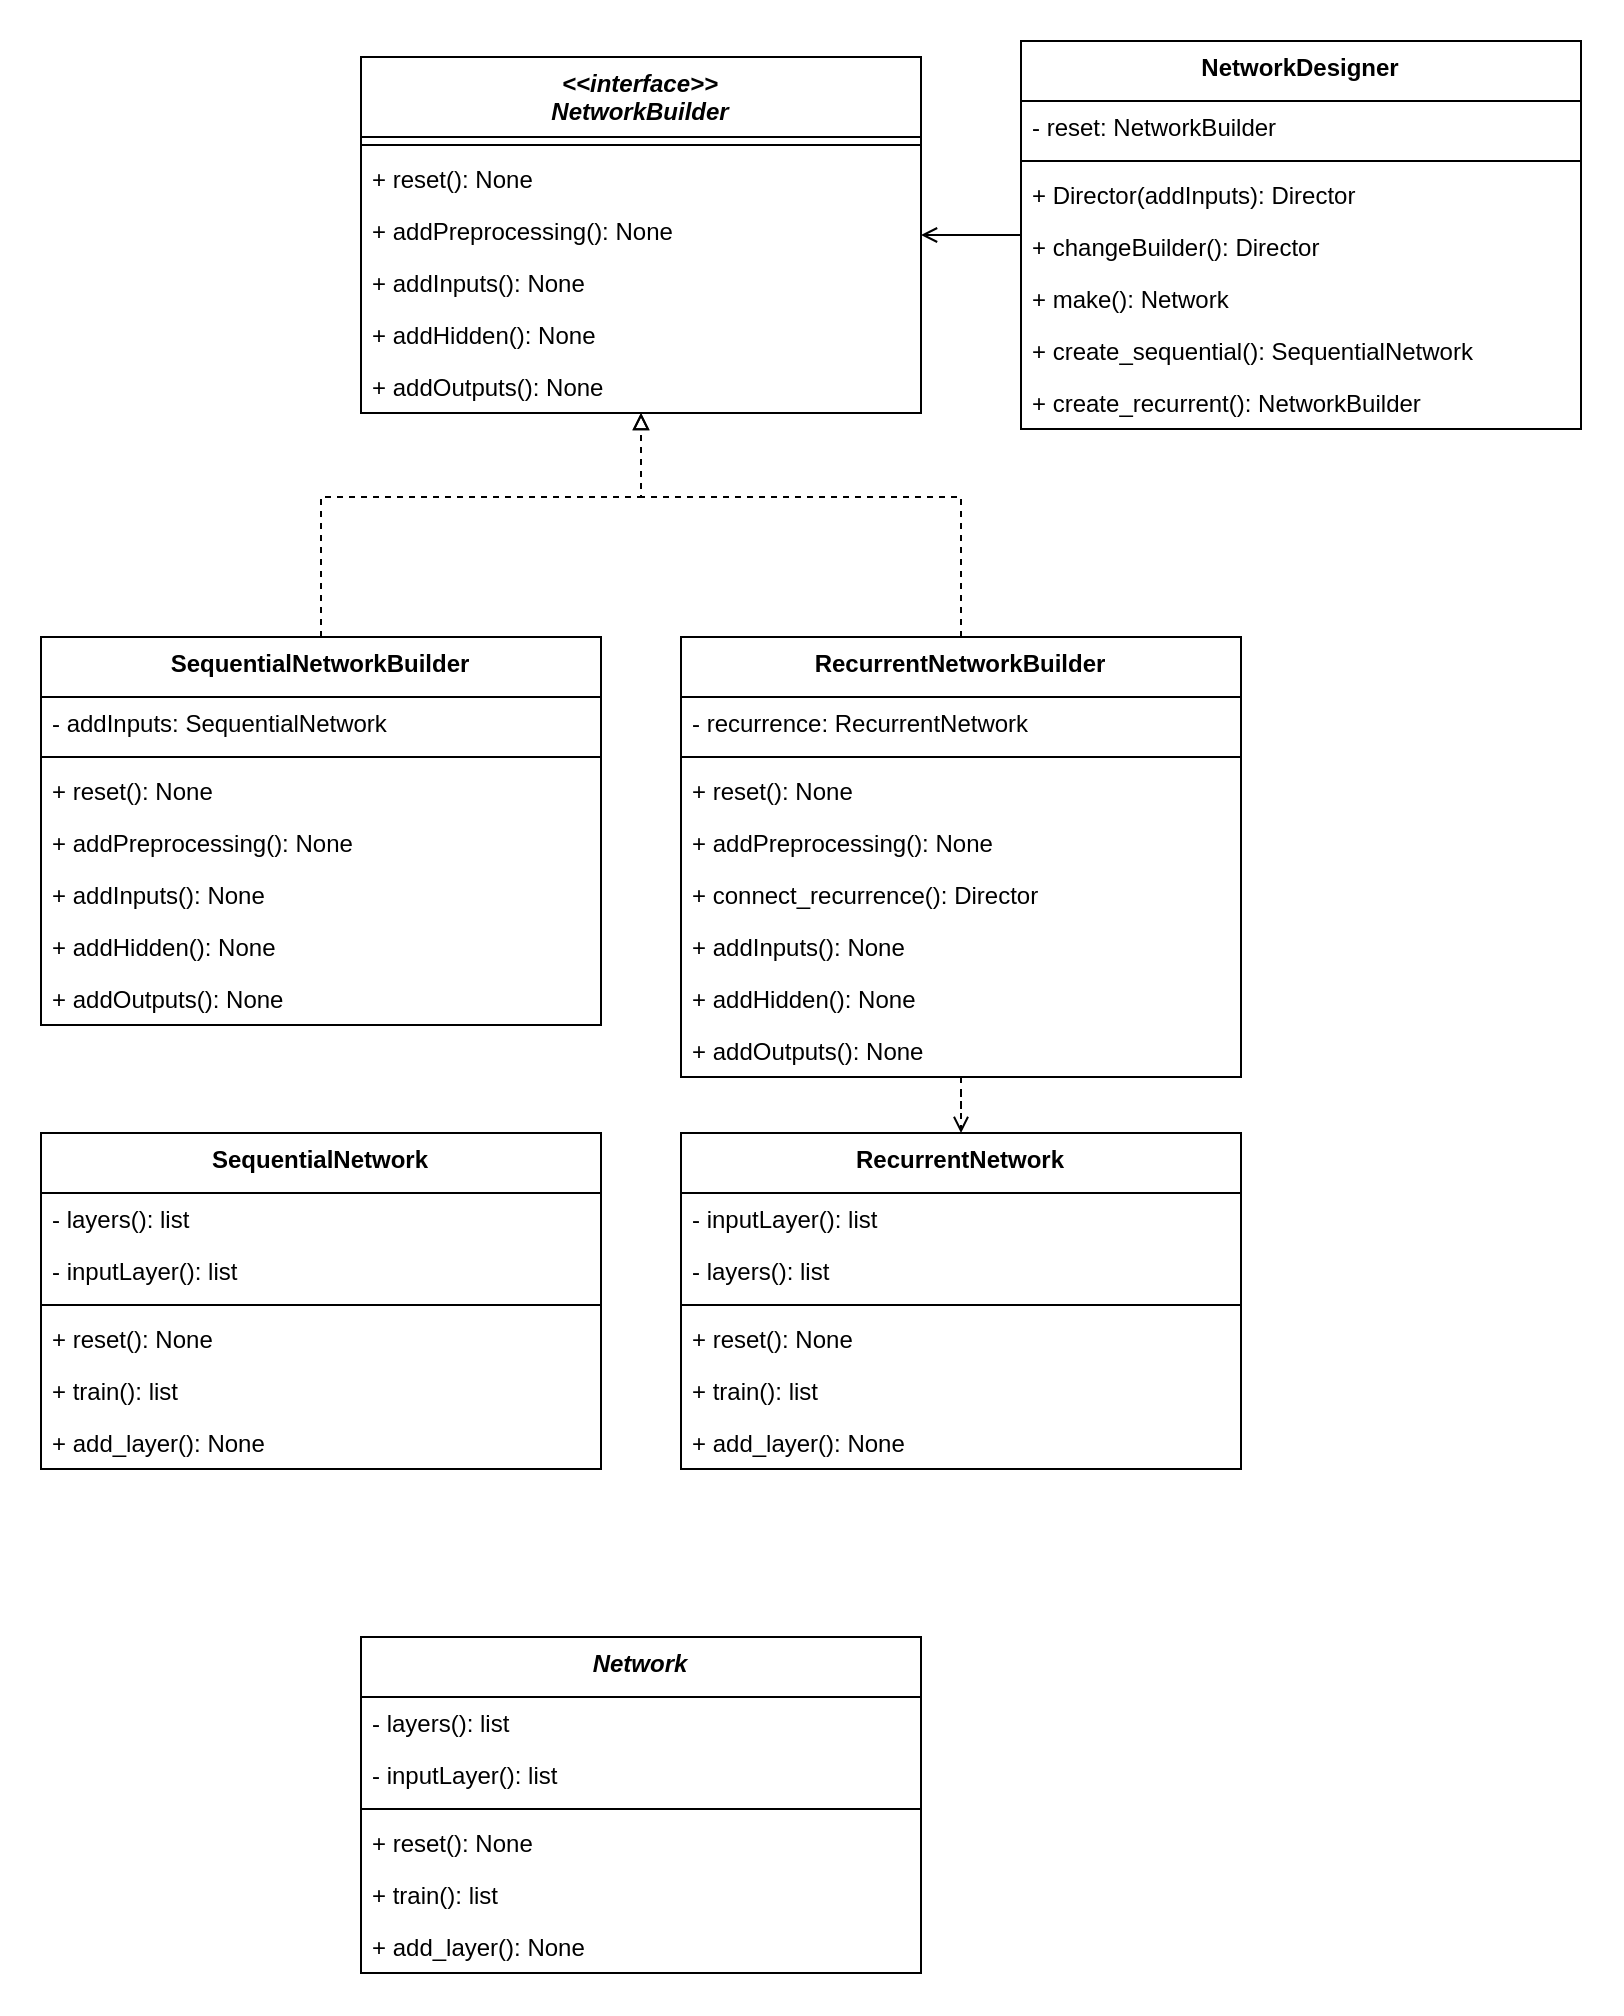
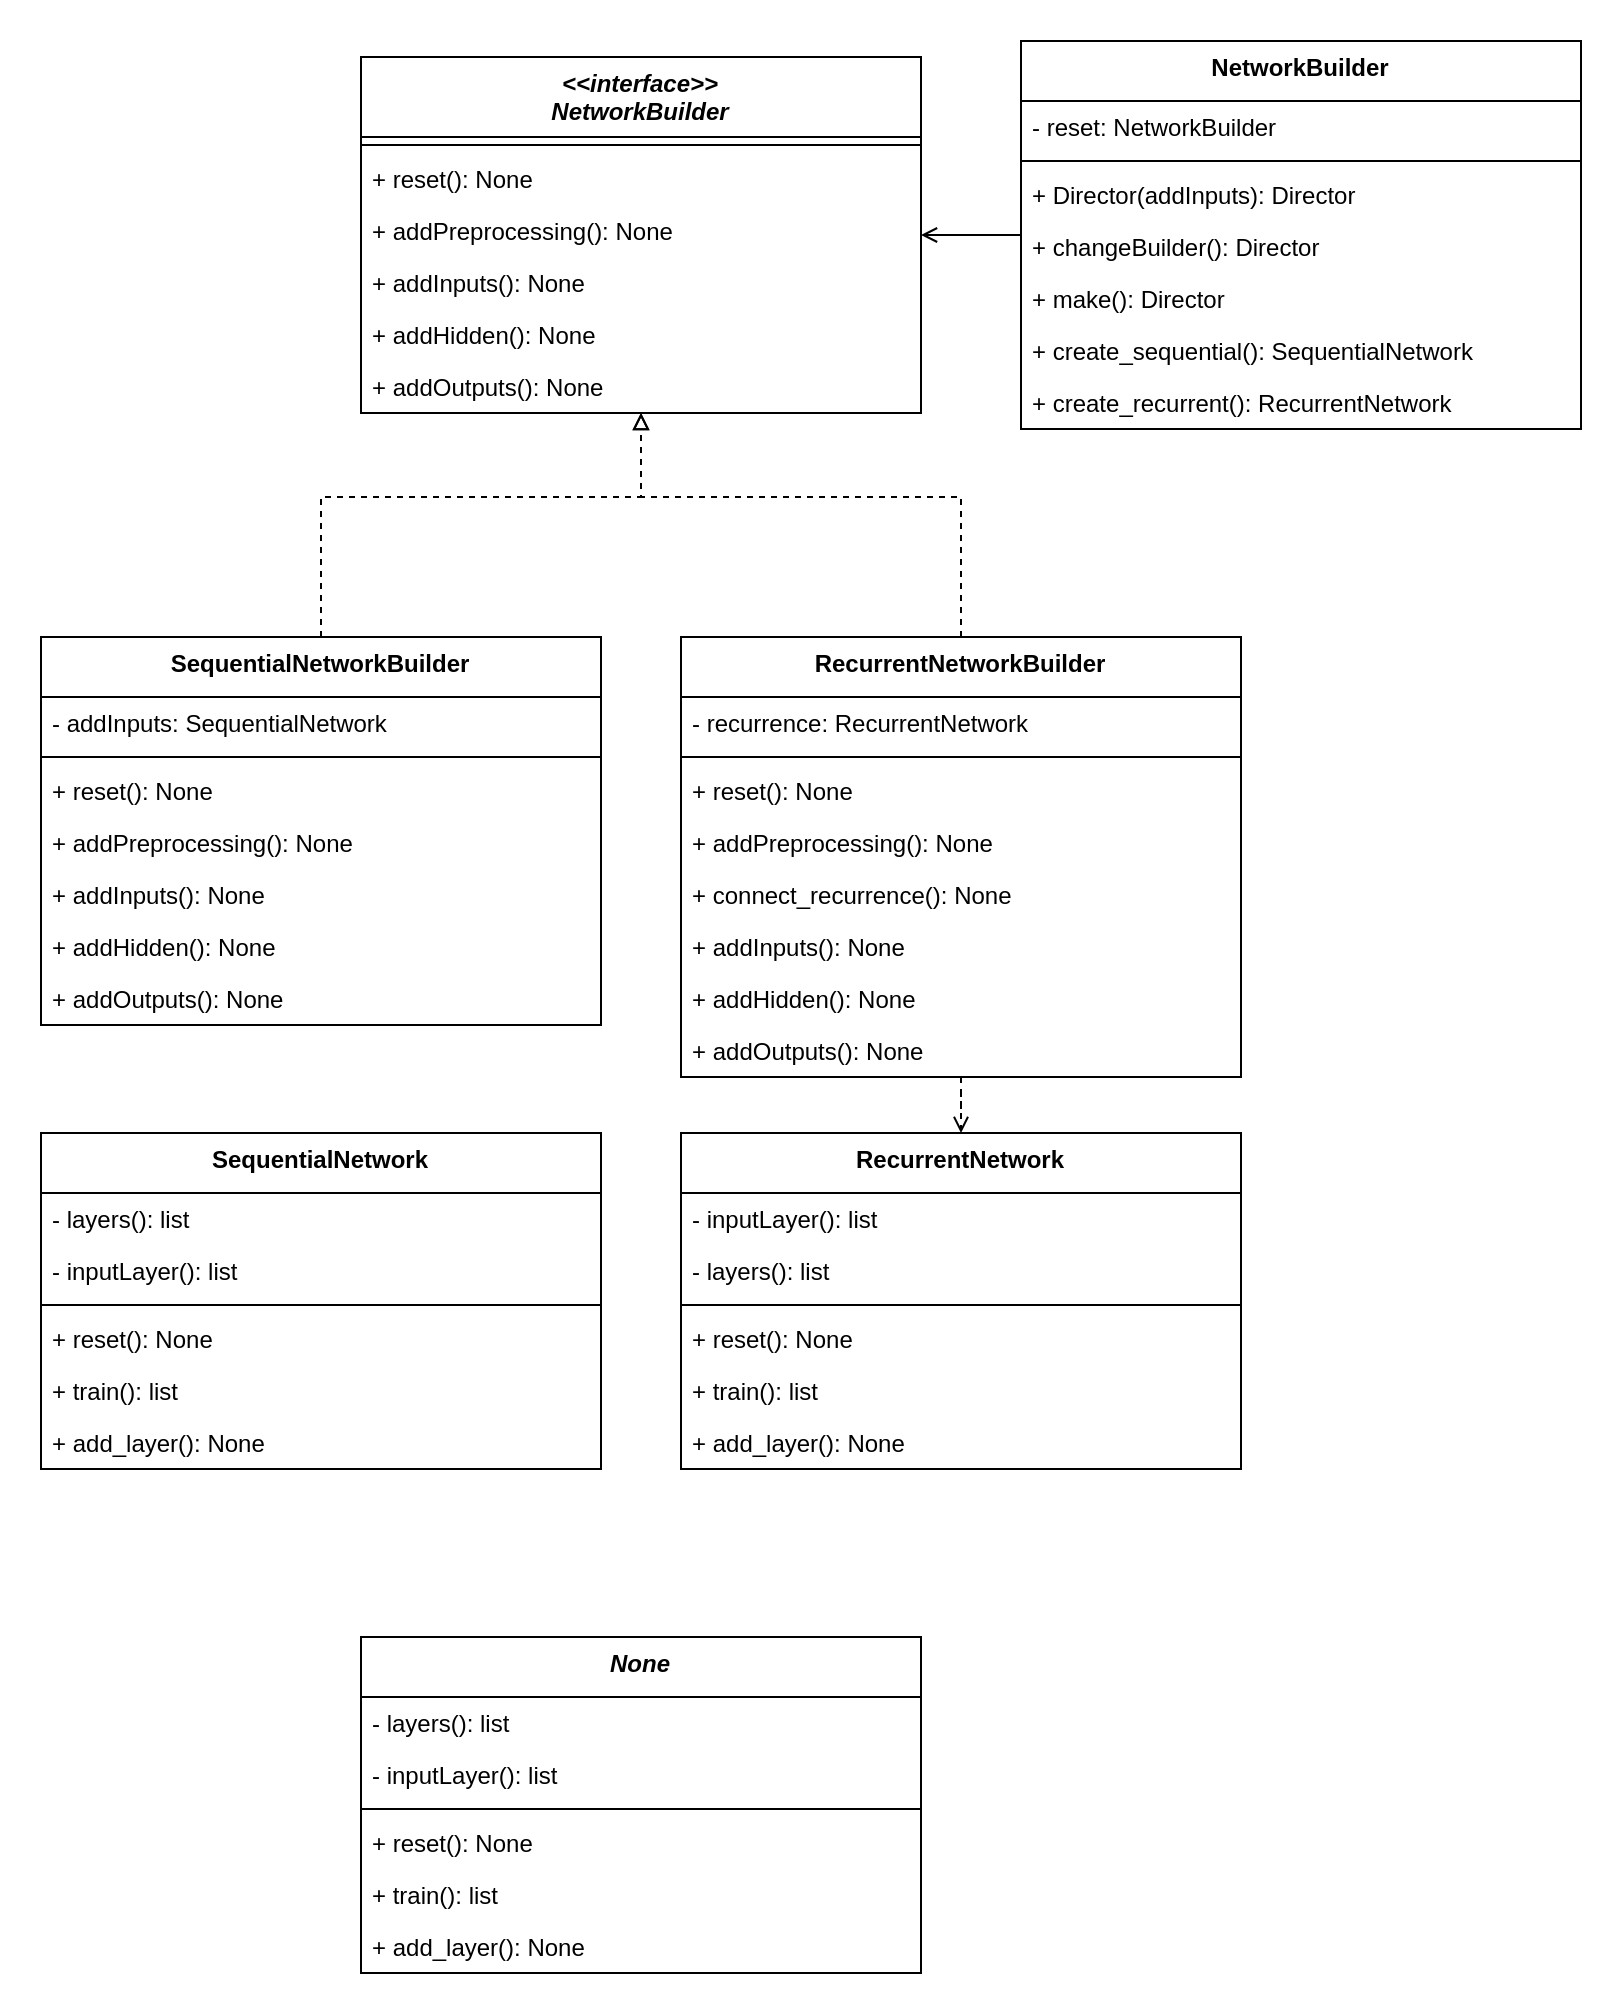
(1300, 68) -> (1300, 68)
(1137, 300) -> (1140, 300)
(1258, 404) -> (1278, 404)
(895, 896) -> (871, 896)
(640, 1664) -> (640, 1664)
